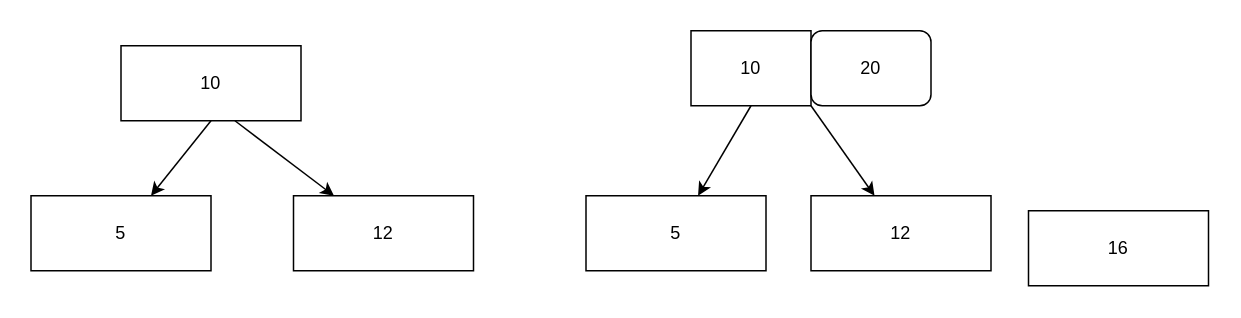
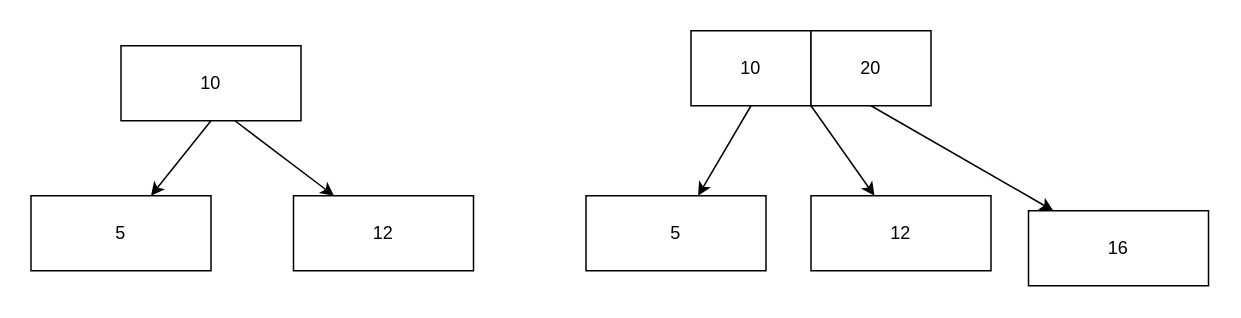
(871, 68) -> (871, 68)
none -> (958, 156)
